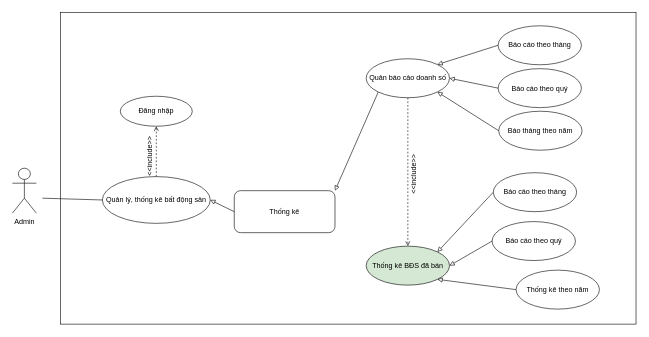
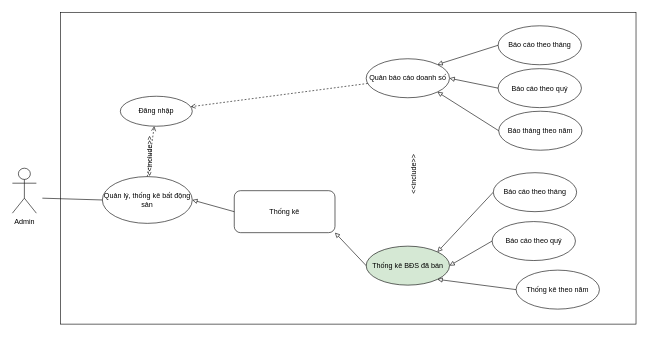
(358, 139) -> none
(408, 171) -> (280, 95)
(156, 200) -> (147, 200)
none -> (352, 251)
